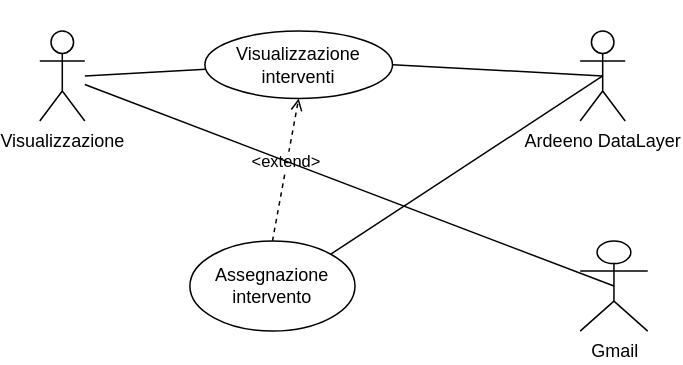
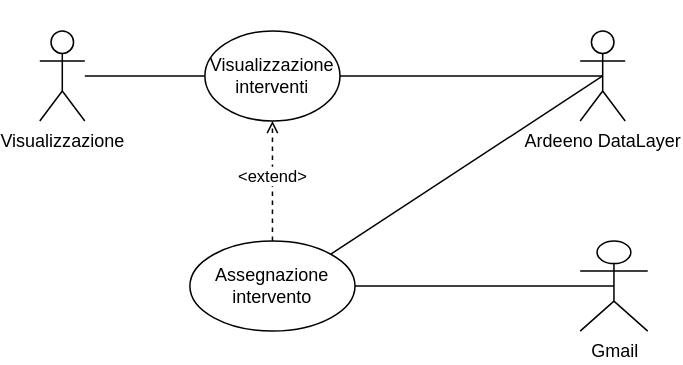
(299, 65) -> (272, 76)
(348, 184) -> (483, 286)
